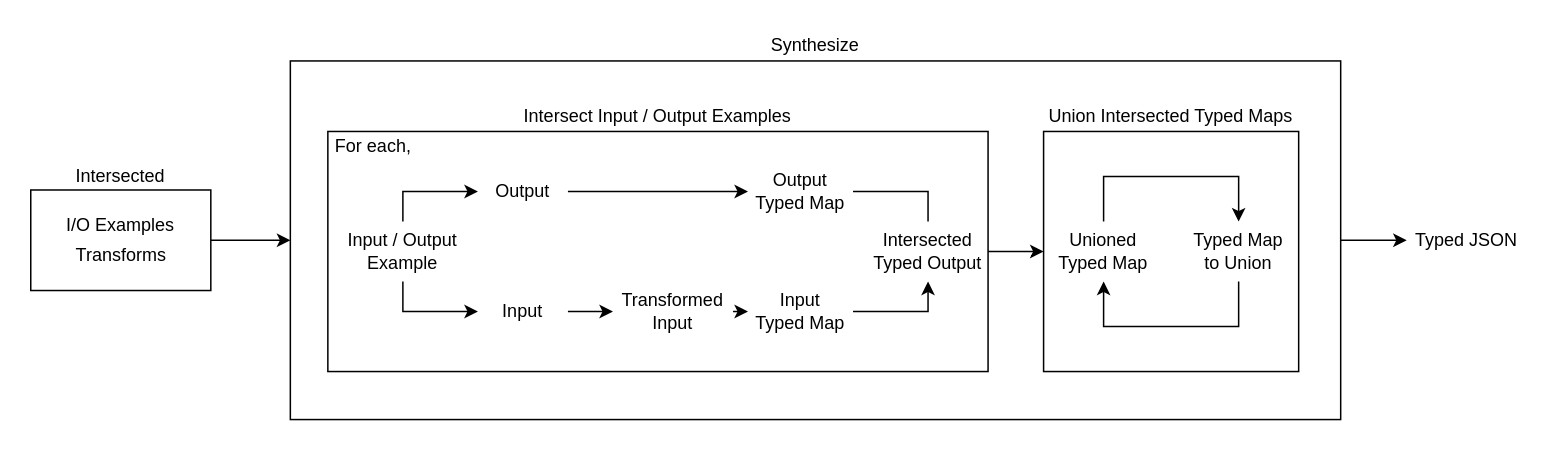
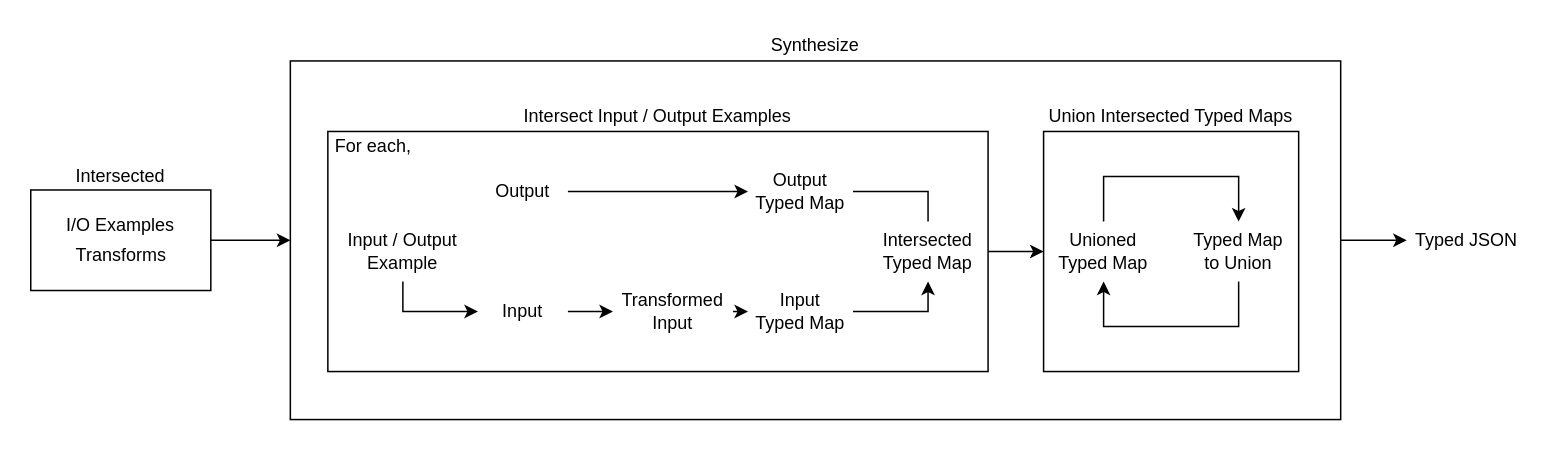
(420, 191) -> none
(928, 251) -> (928, 251)
